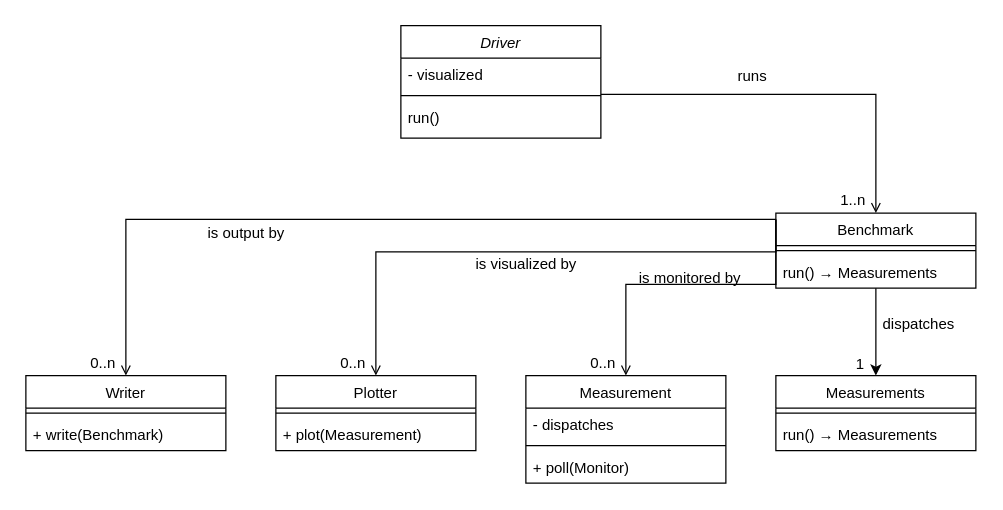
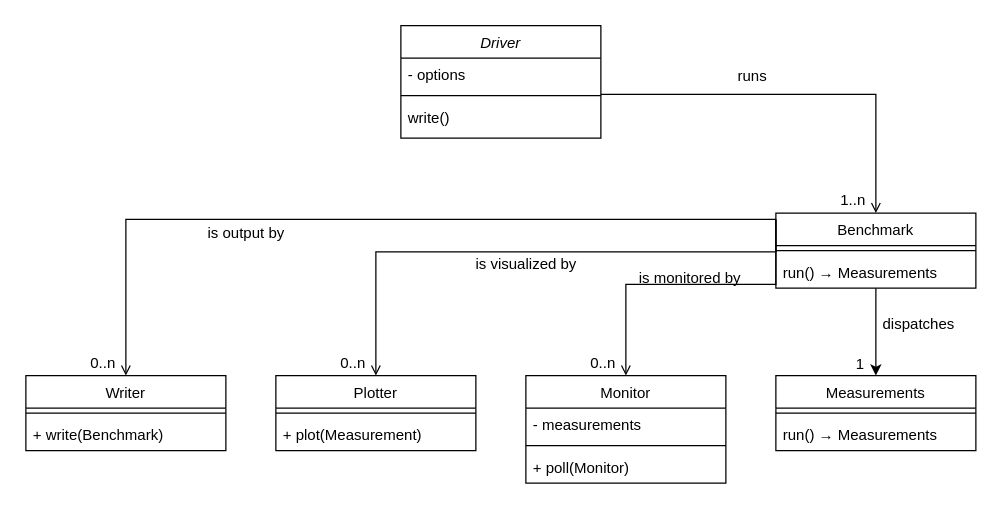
(450, 75) -> (441, 75)
(429, 118) -> (435, 118)
(625, 393) -> (625, 393)
(579, 425) -> (589, 425)
